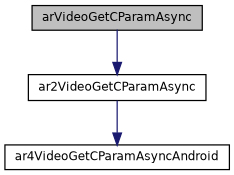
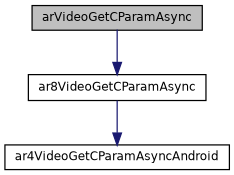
(117, 88) -> (117, 88)
